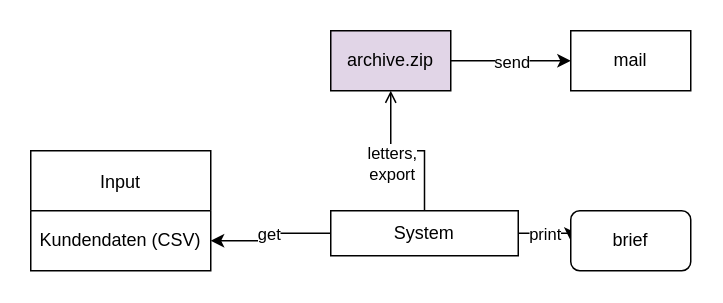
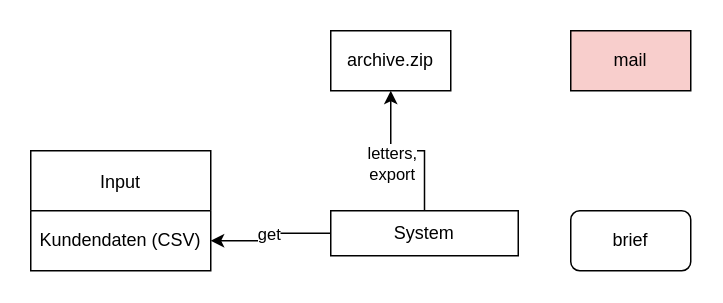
(391, 61) -> (391, 61)
(506, 61) -> none
(631, 61) -> (631, 61)
(391, 99) -> (391, 102)
(546, 233) -> none
